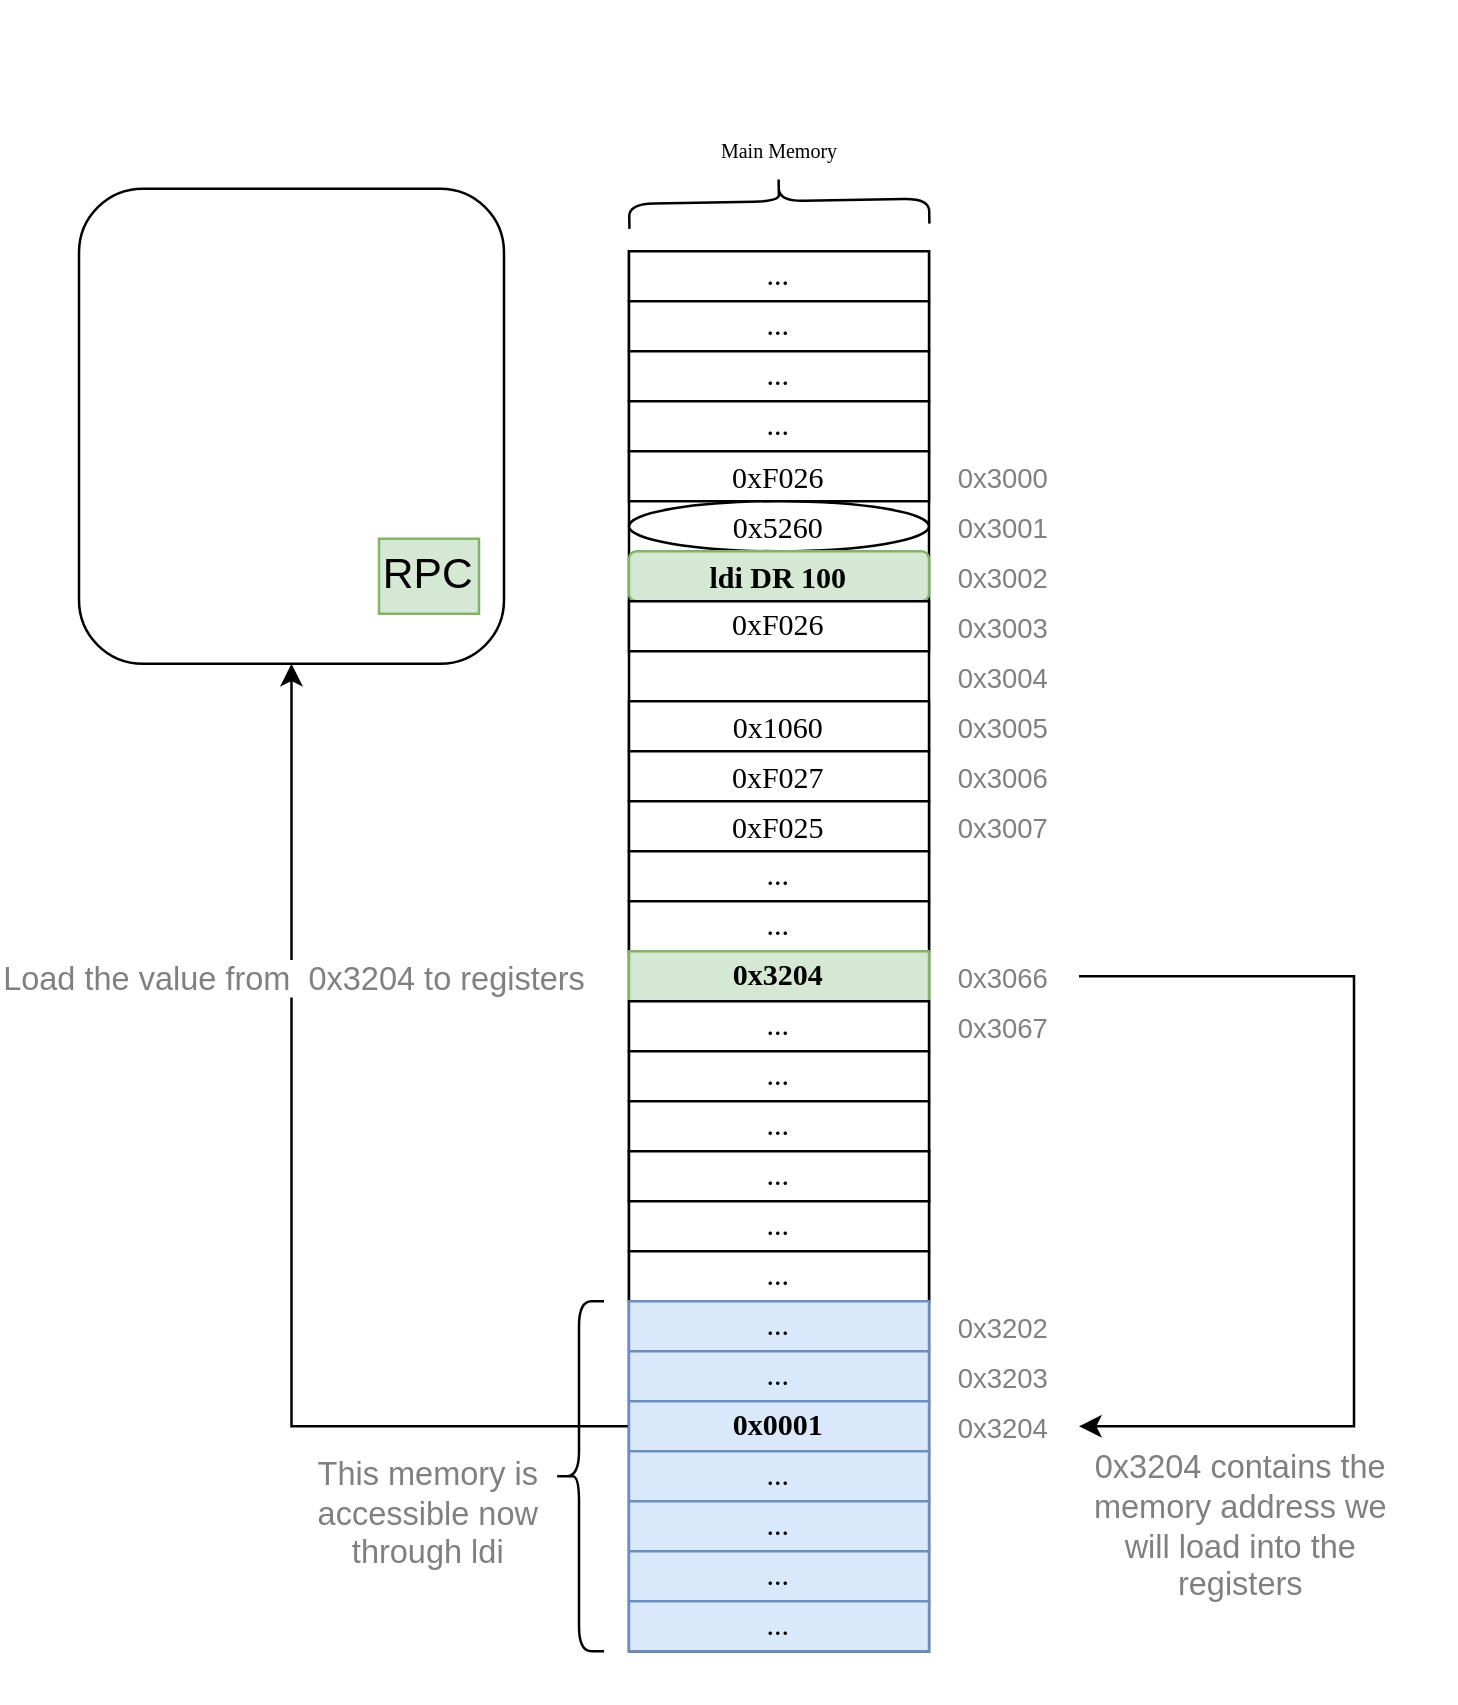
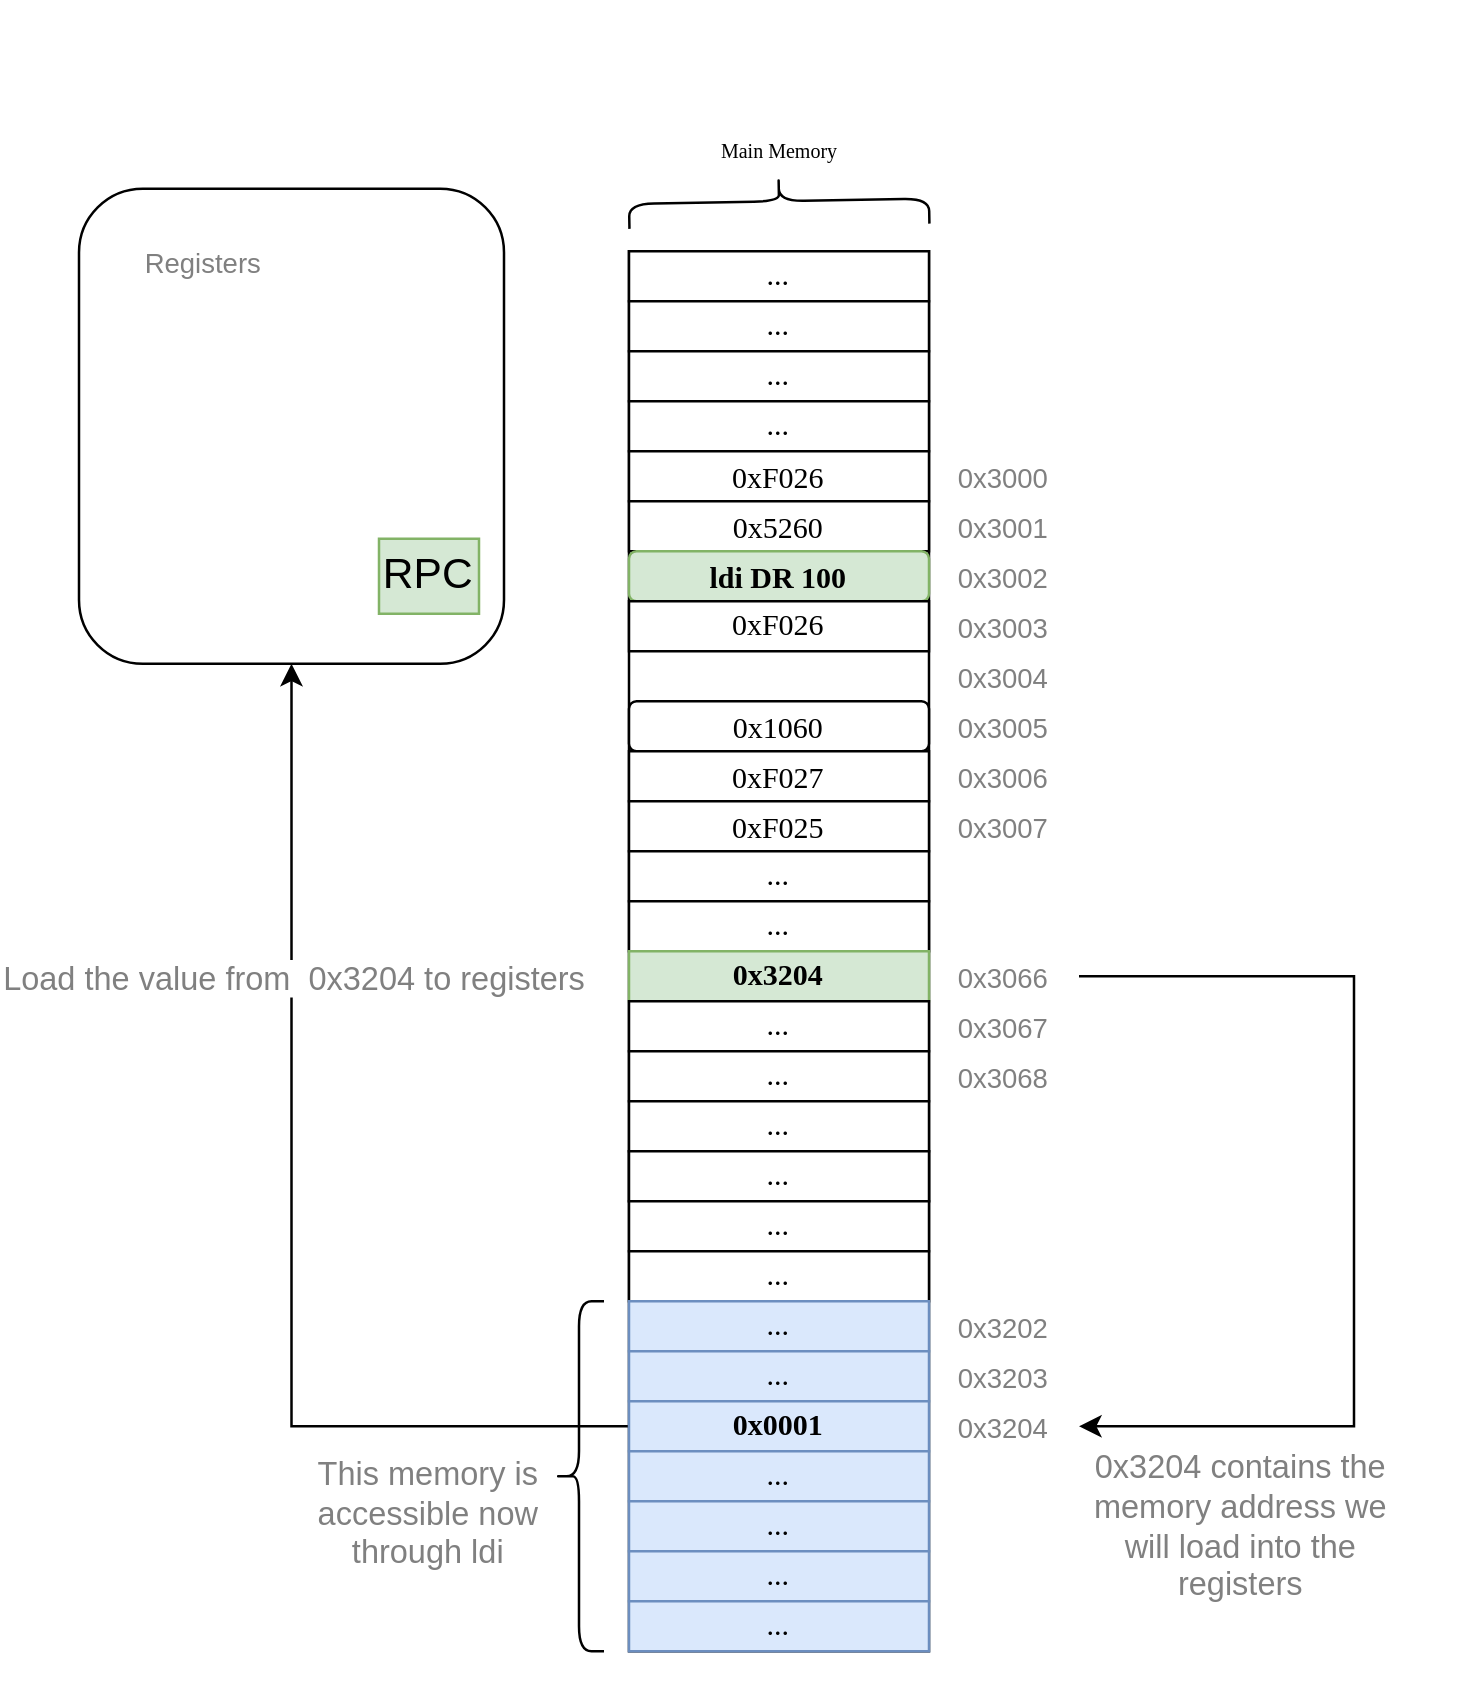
none -> (204, 264)
(779, 526) -> (779, 526)
(779, 726) -> (779, 726)
none -> (1004, 1076)
